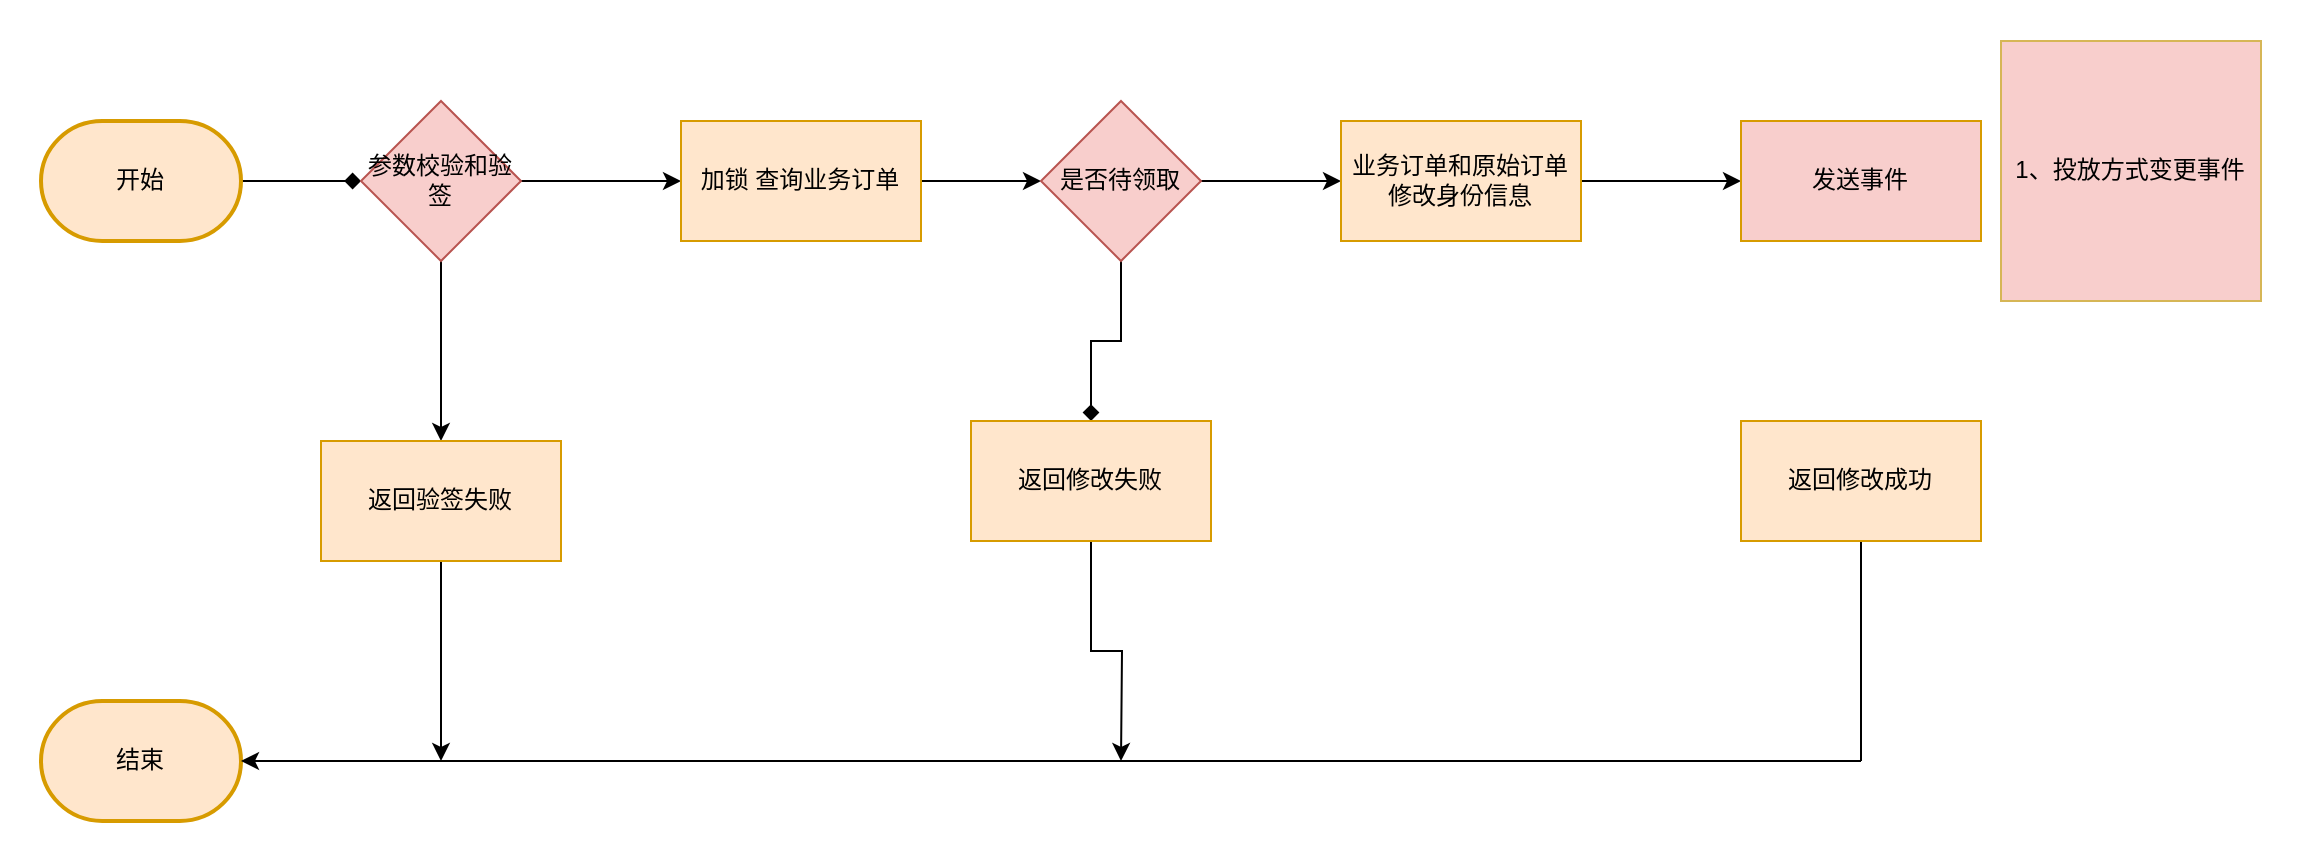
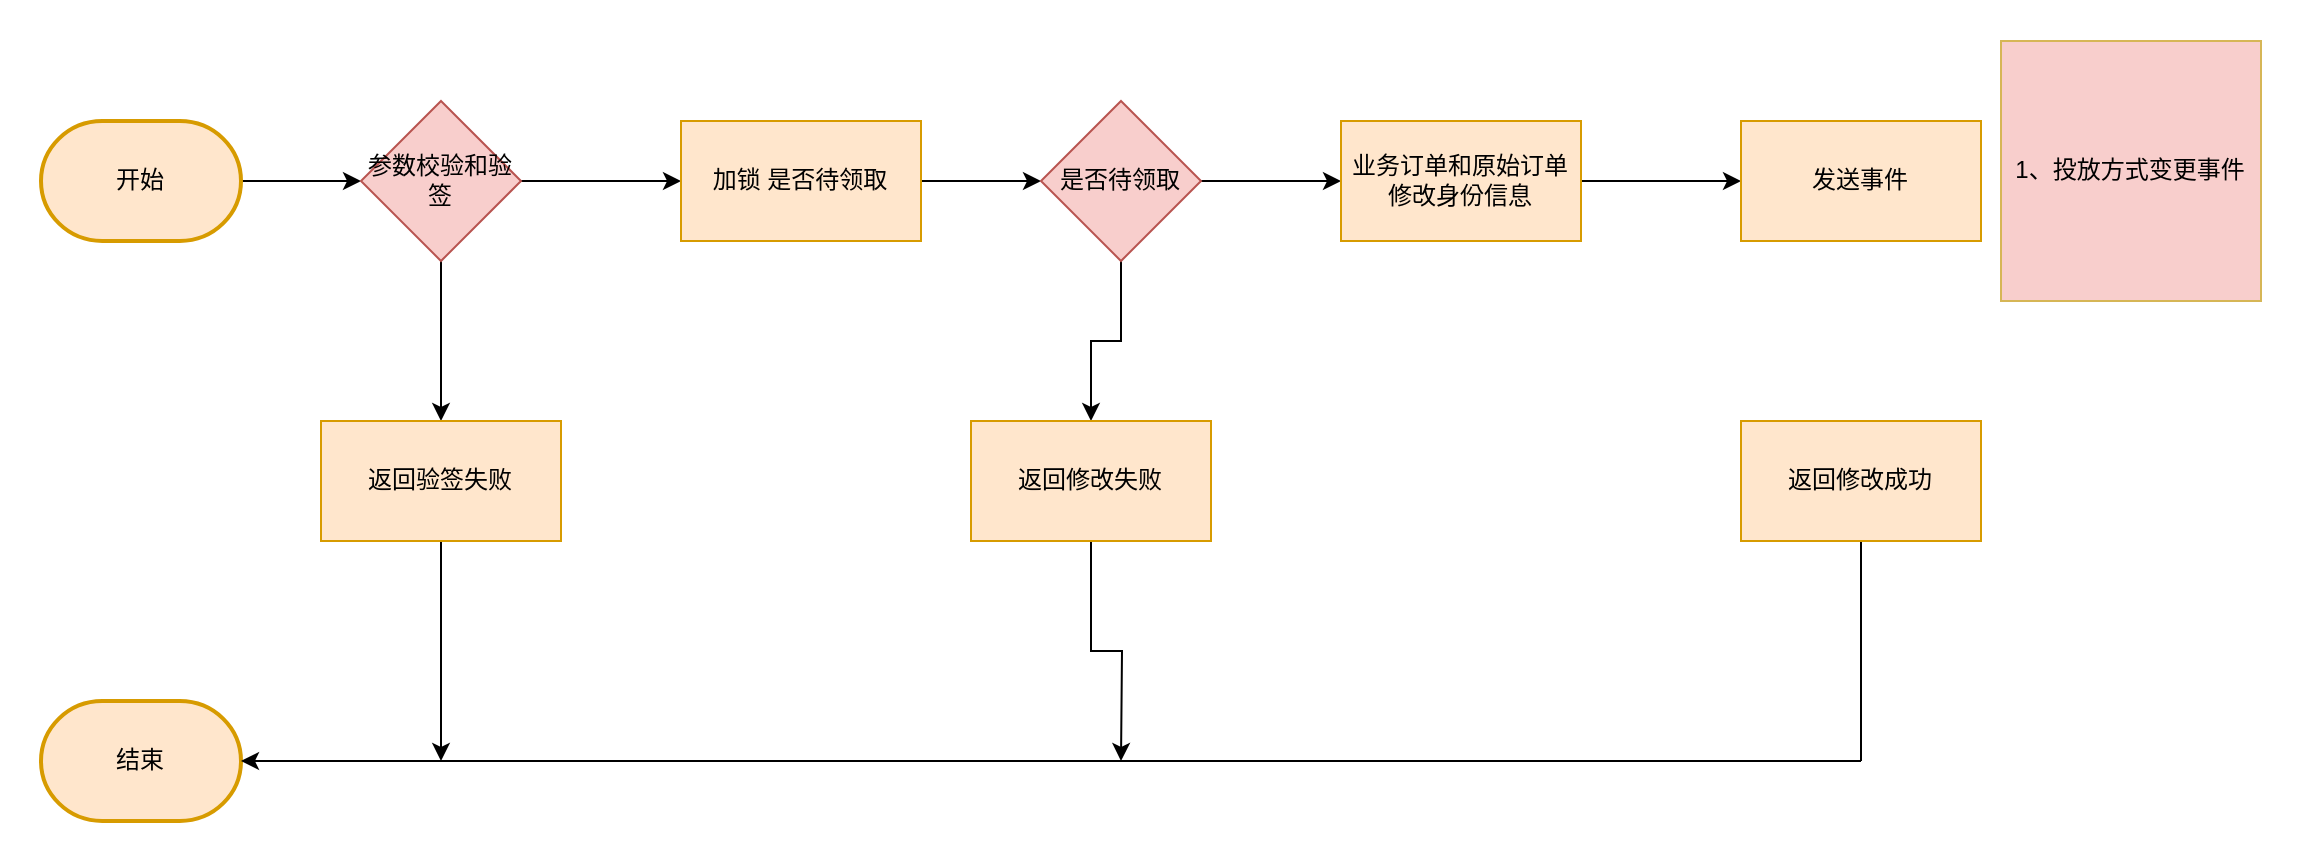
(344, 181) -> (345, 181)
(801, 181) -> (801, 181)
(1861, 181) -> (1861, 181)
(1091, 405) -> (1091, 406)
(441, 501) -> (441, 481)
